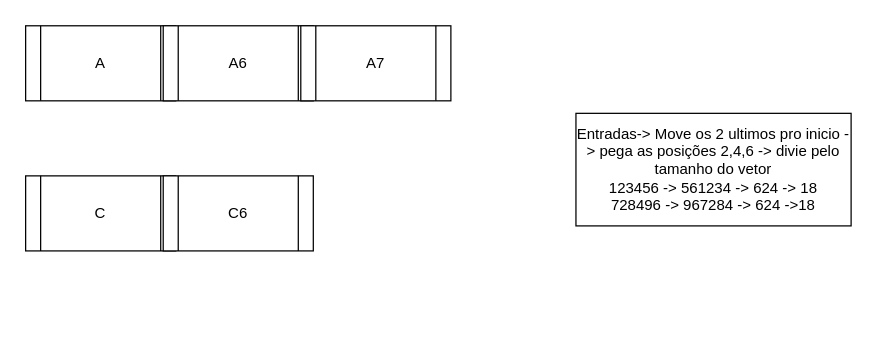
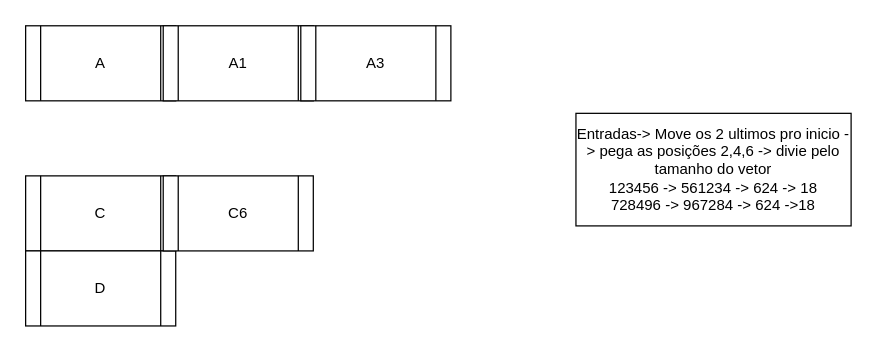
(238, 63) -> (238, 63)
(376, 63) -> (376, 63)
none -> (101, 288)
